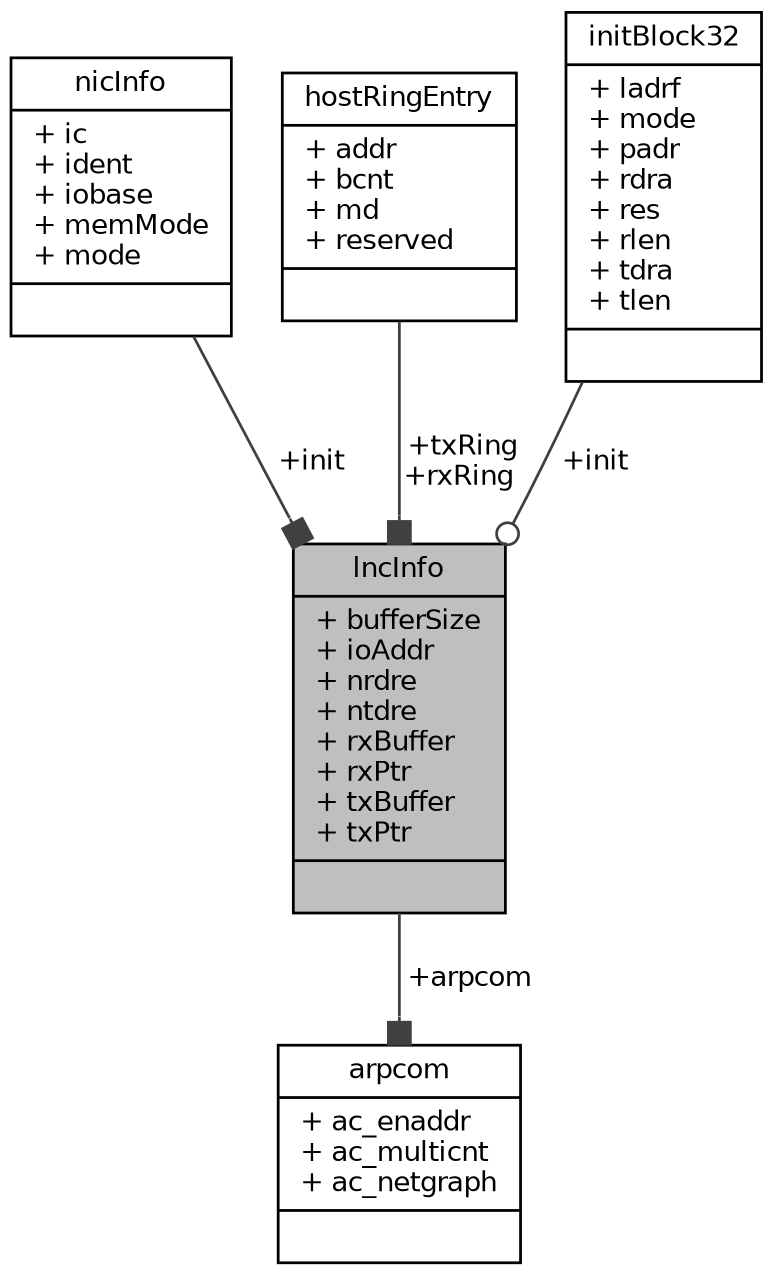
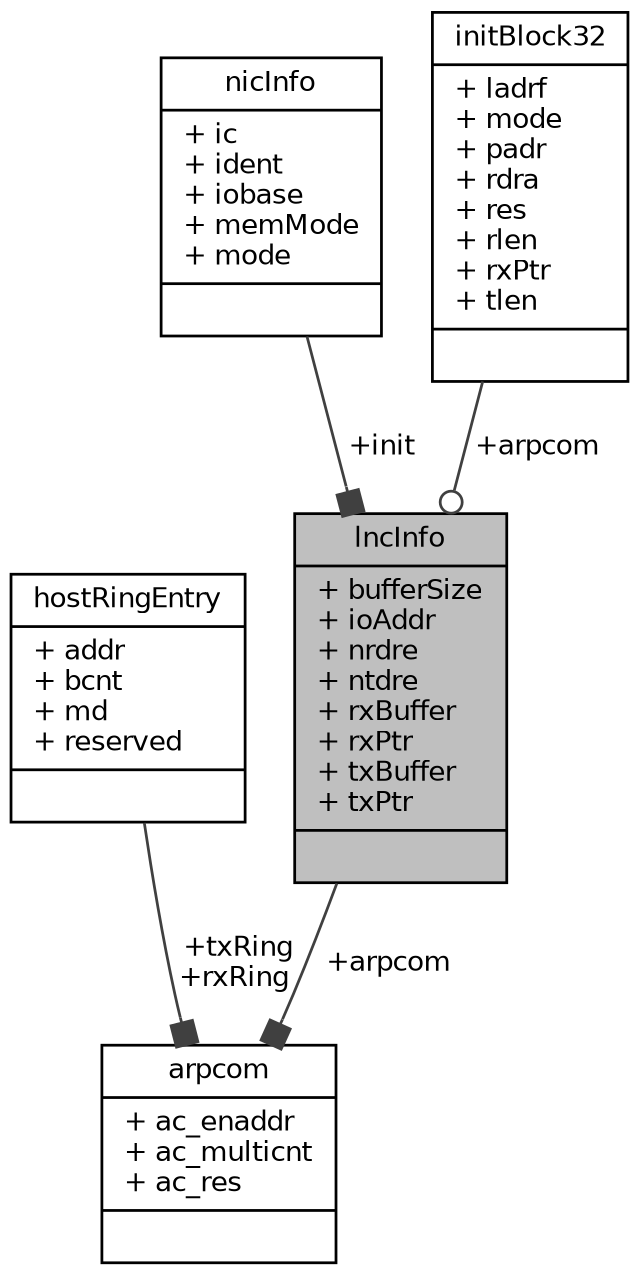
(631, 271) -> (503, 271)
(399, 419) -> (160, 921)
(592, 463) -> (534, 448)
(399, 1183) -> (183, 1183)
